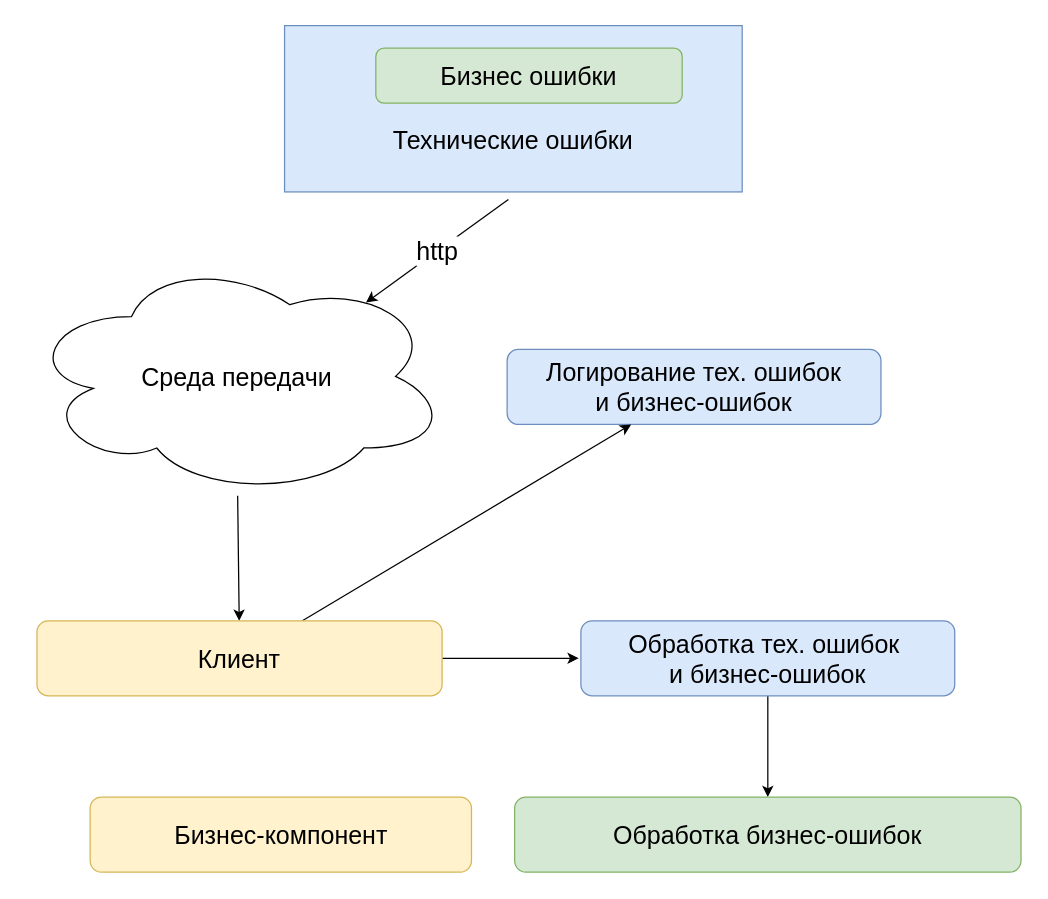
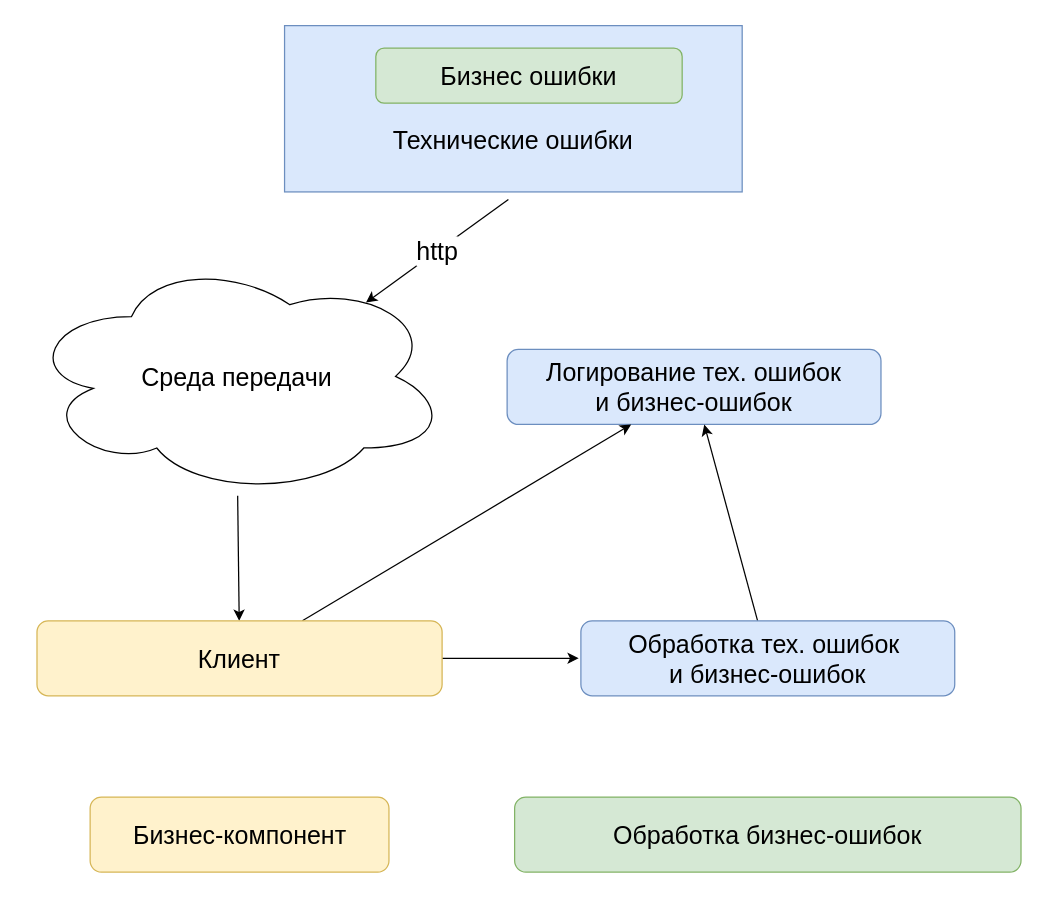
(768, 742) -> (732, 527)
(281, 834) -> (239, 834)
